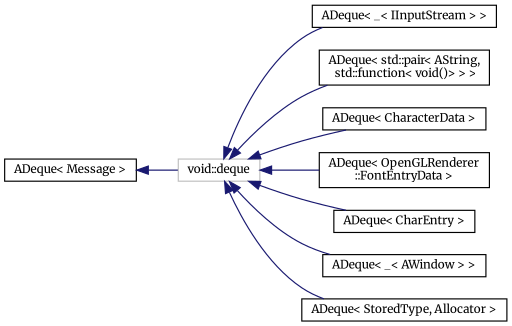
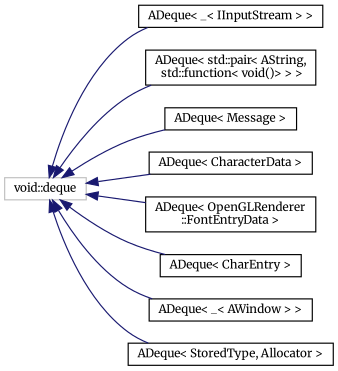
(163, 170) -> (116, 146)
